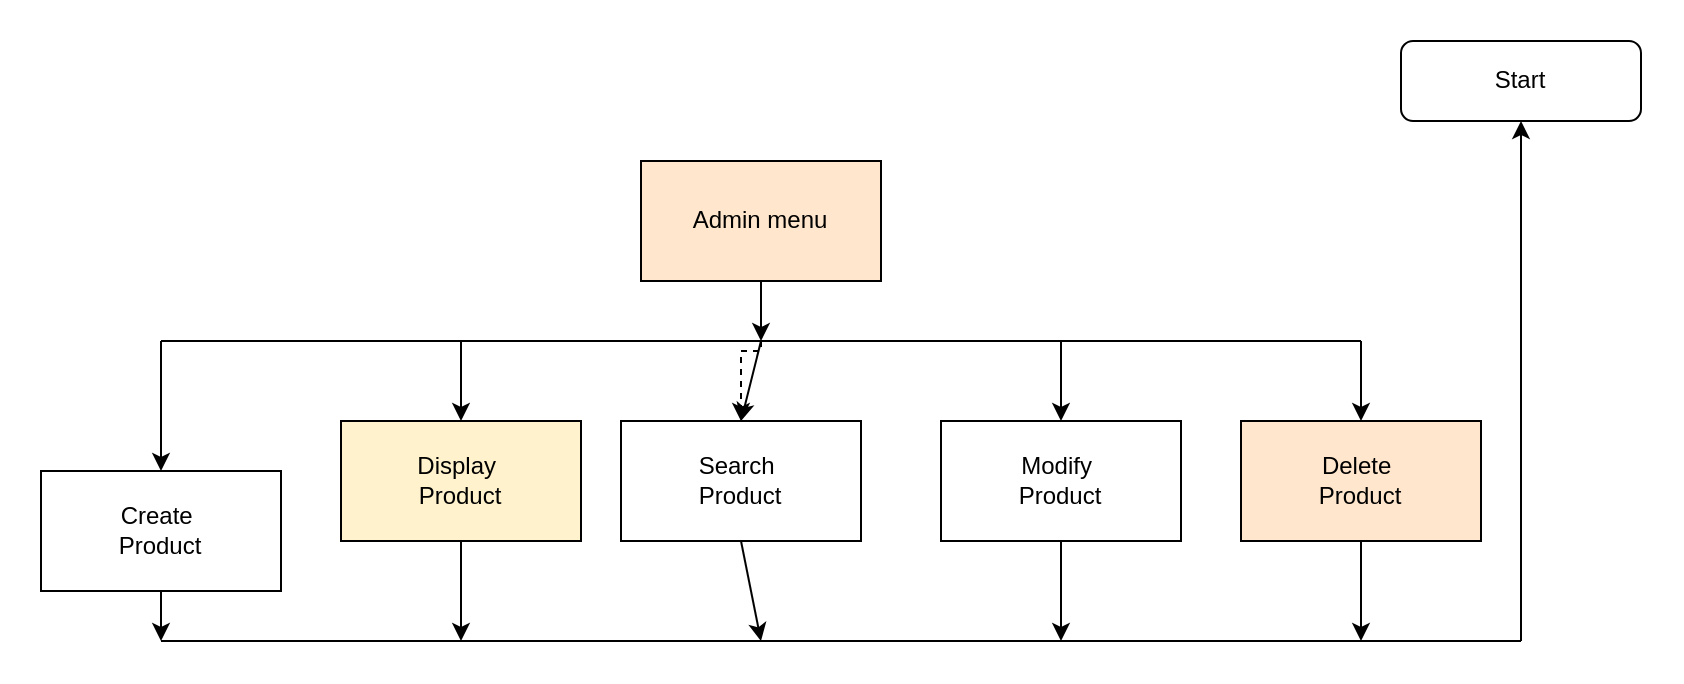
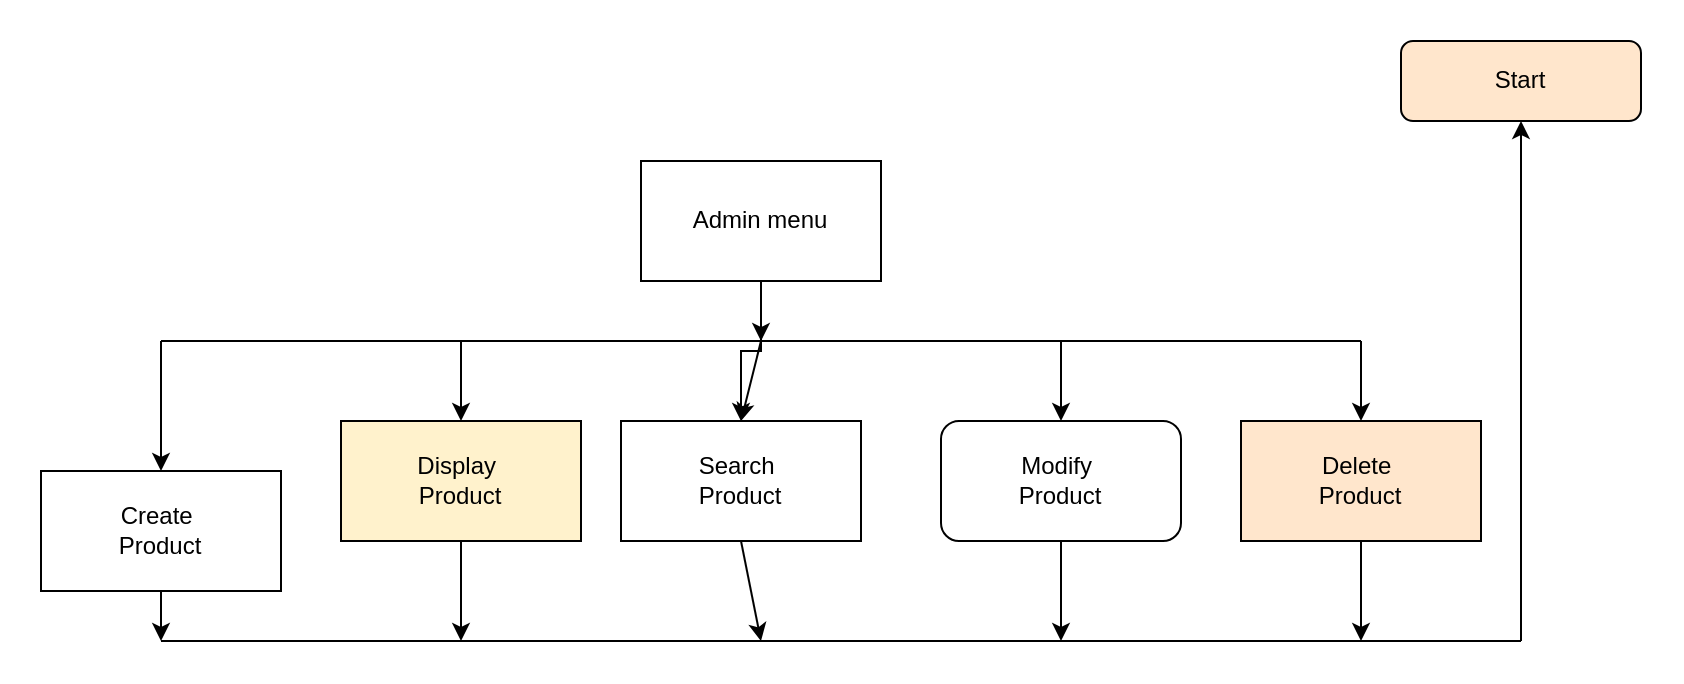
(1521, 81) -> (1521, 81)
(761, 221) -> (761, 221)
(741, 373) -> (741, 373)
(1061, 481) -> (1061, 481)
